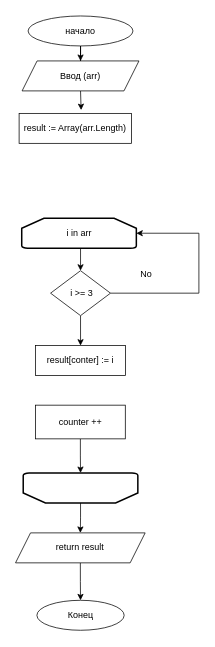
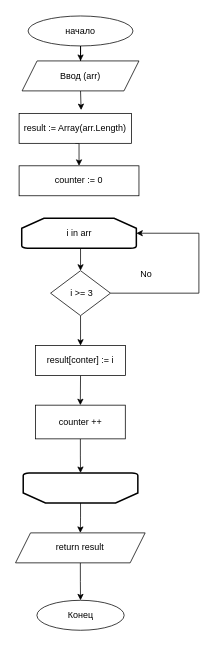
none -> (79, 160)
none -> (79, 180)
none -> (81, 388)
